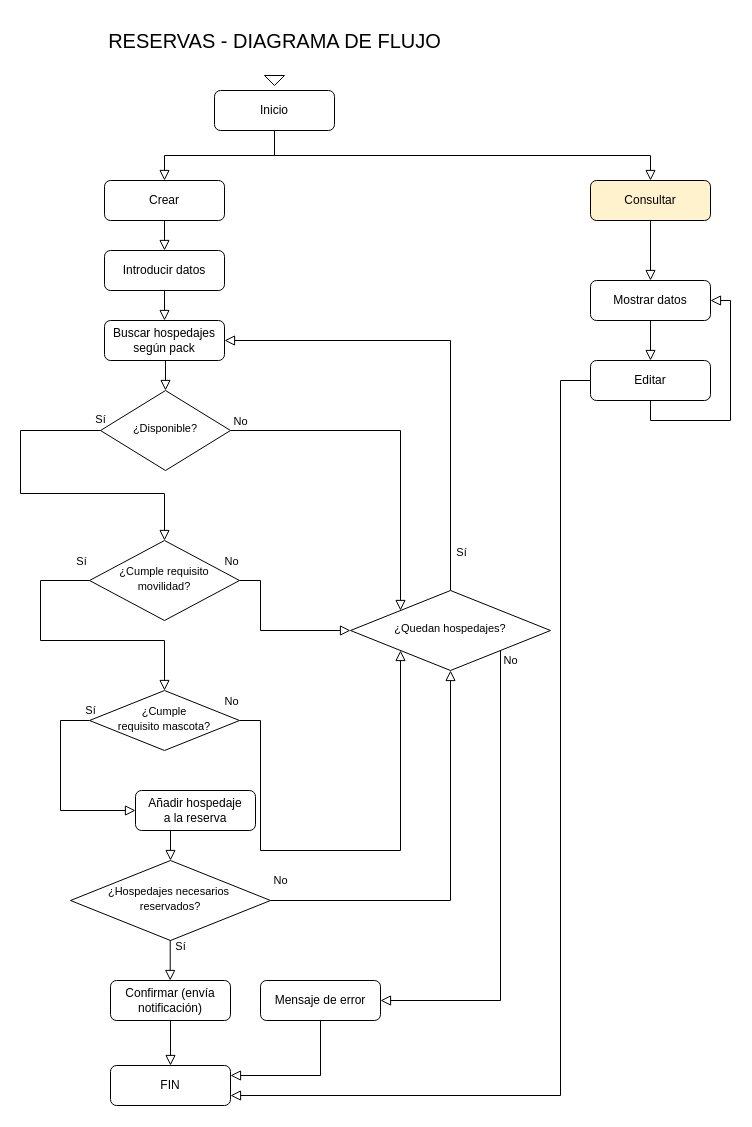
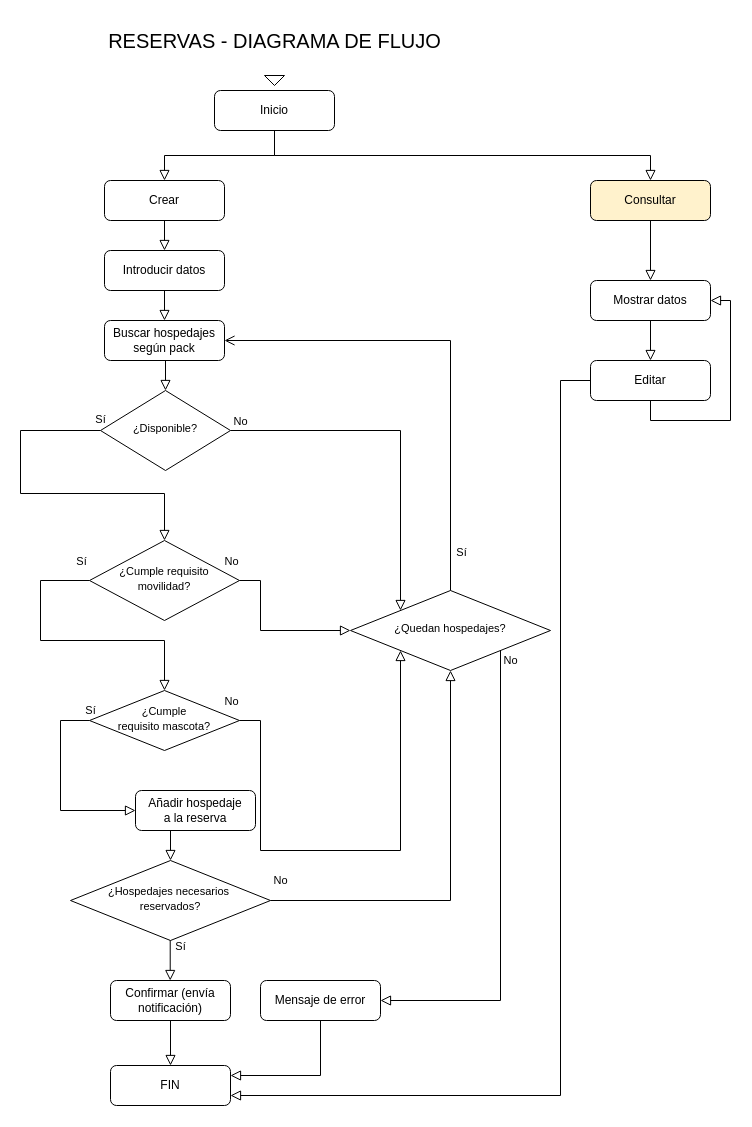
(236, 341) -> (232, 341)
